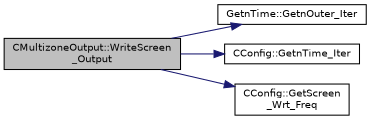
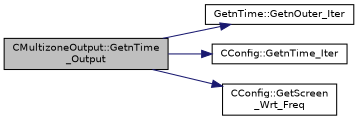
(92, 54) -> (86, 54)
